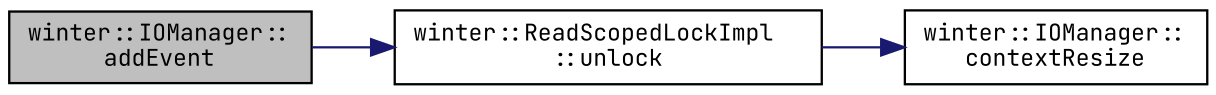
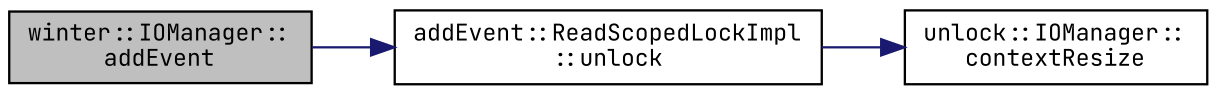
(608, 47) -> (608, 47)
(1056, 47) -> (1056, 47)
